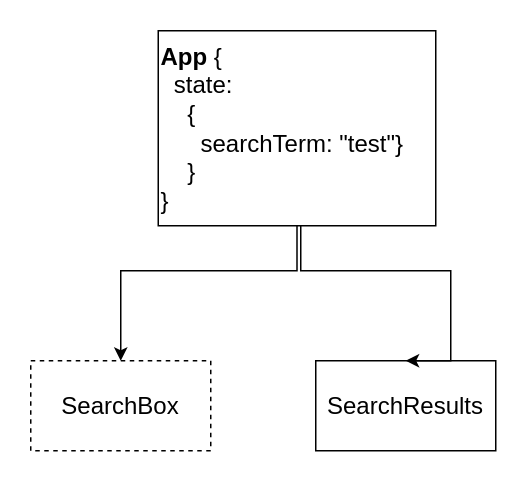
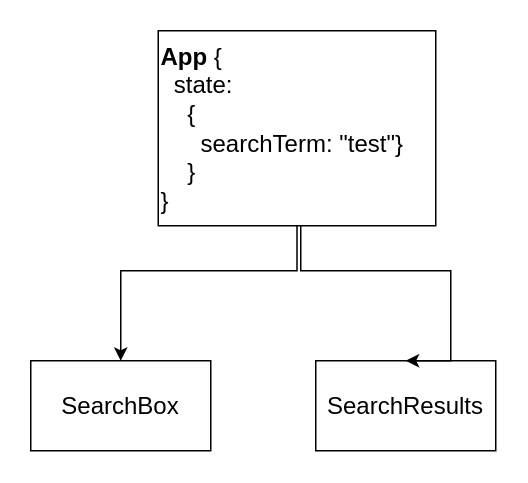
(121, 406) -> (121, 406)
